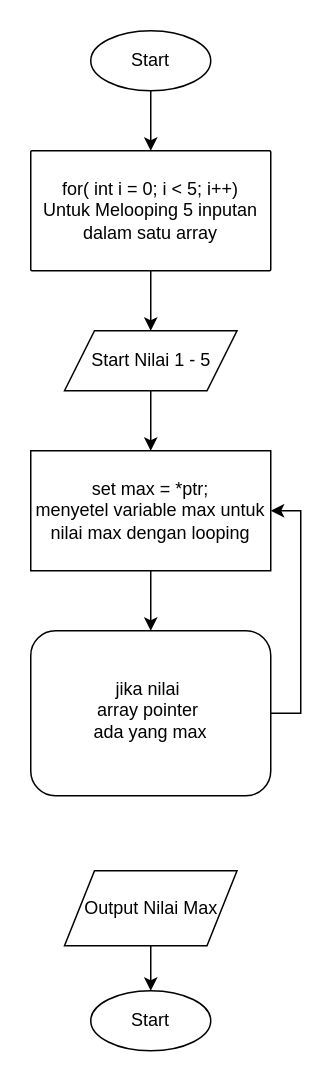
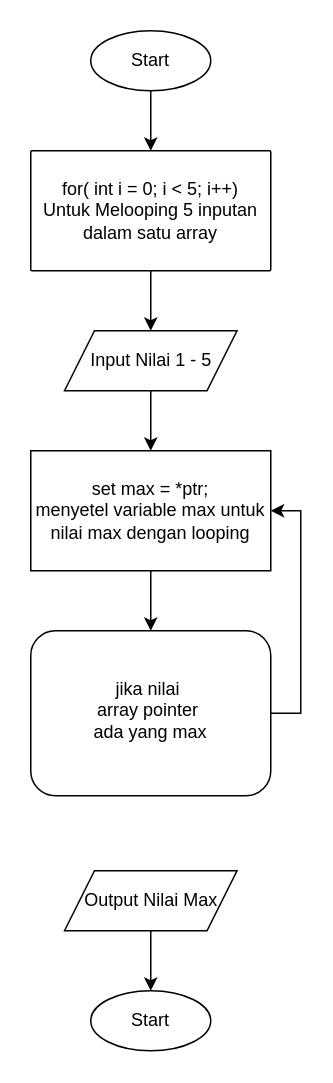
(152, 361) -> (152, 361)
(151, 908) -> (151, 901)
